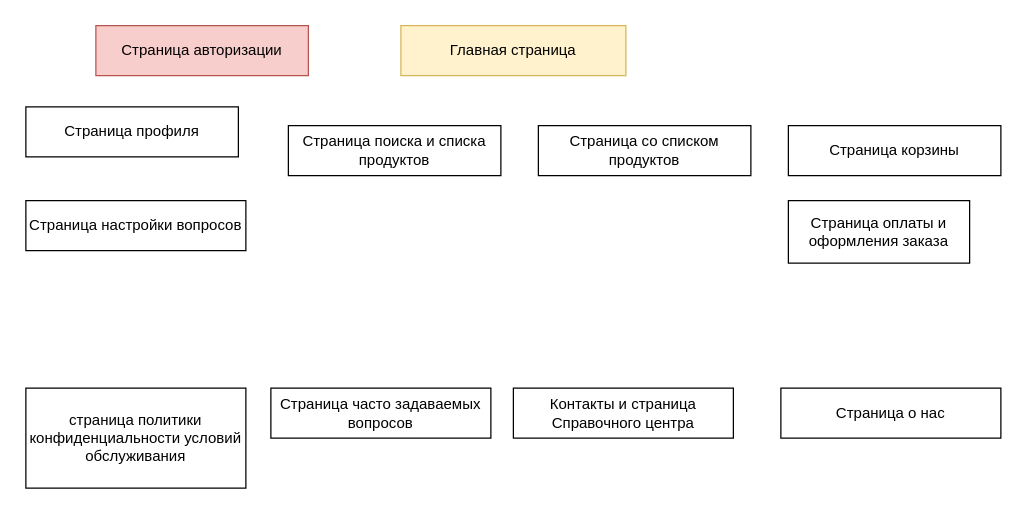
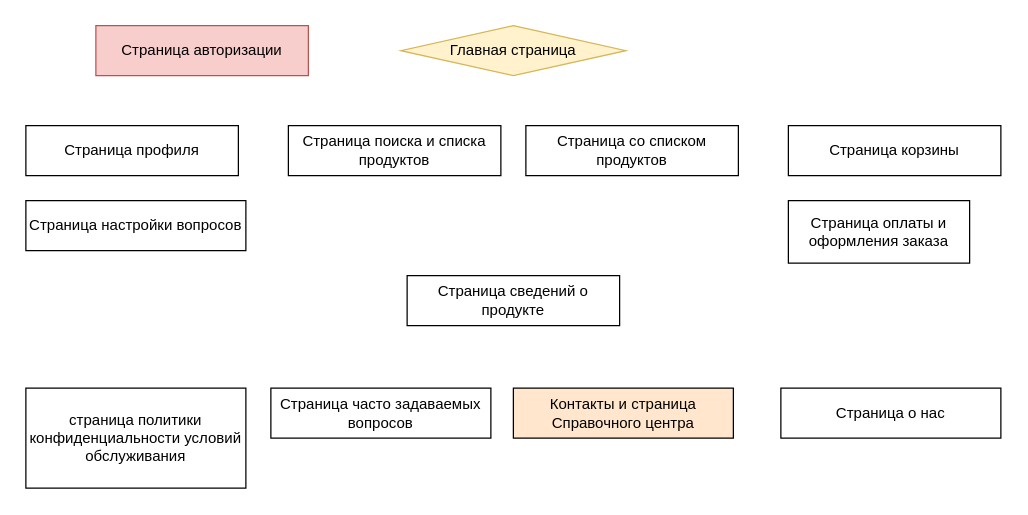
(513, 51) -> (513, 51)
(132, 132) -> (132, 151)
(644, 151) -> (632, 151)
none -> (513, 301)
(623, 413) -> (623, 413)
